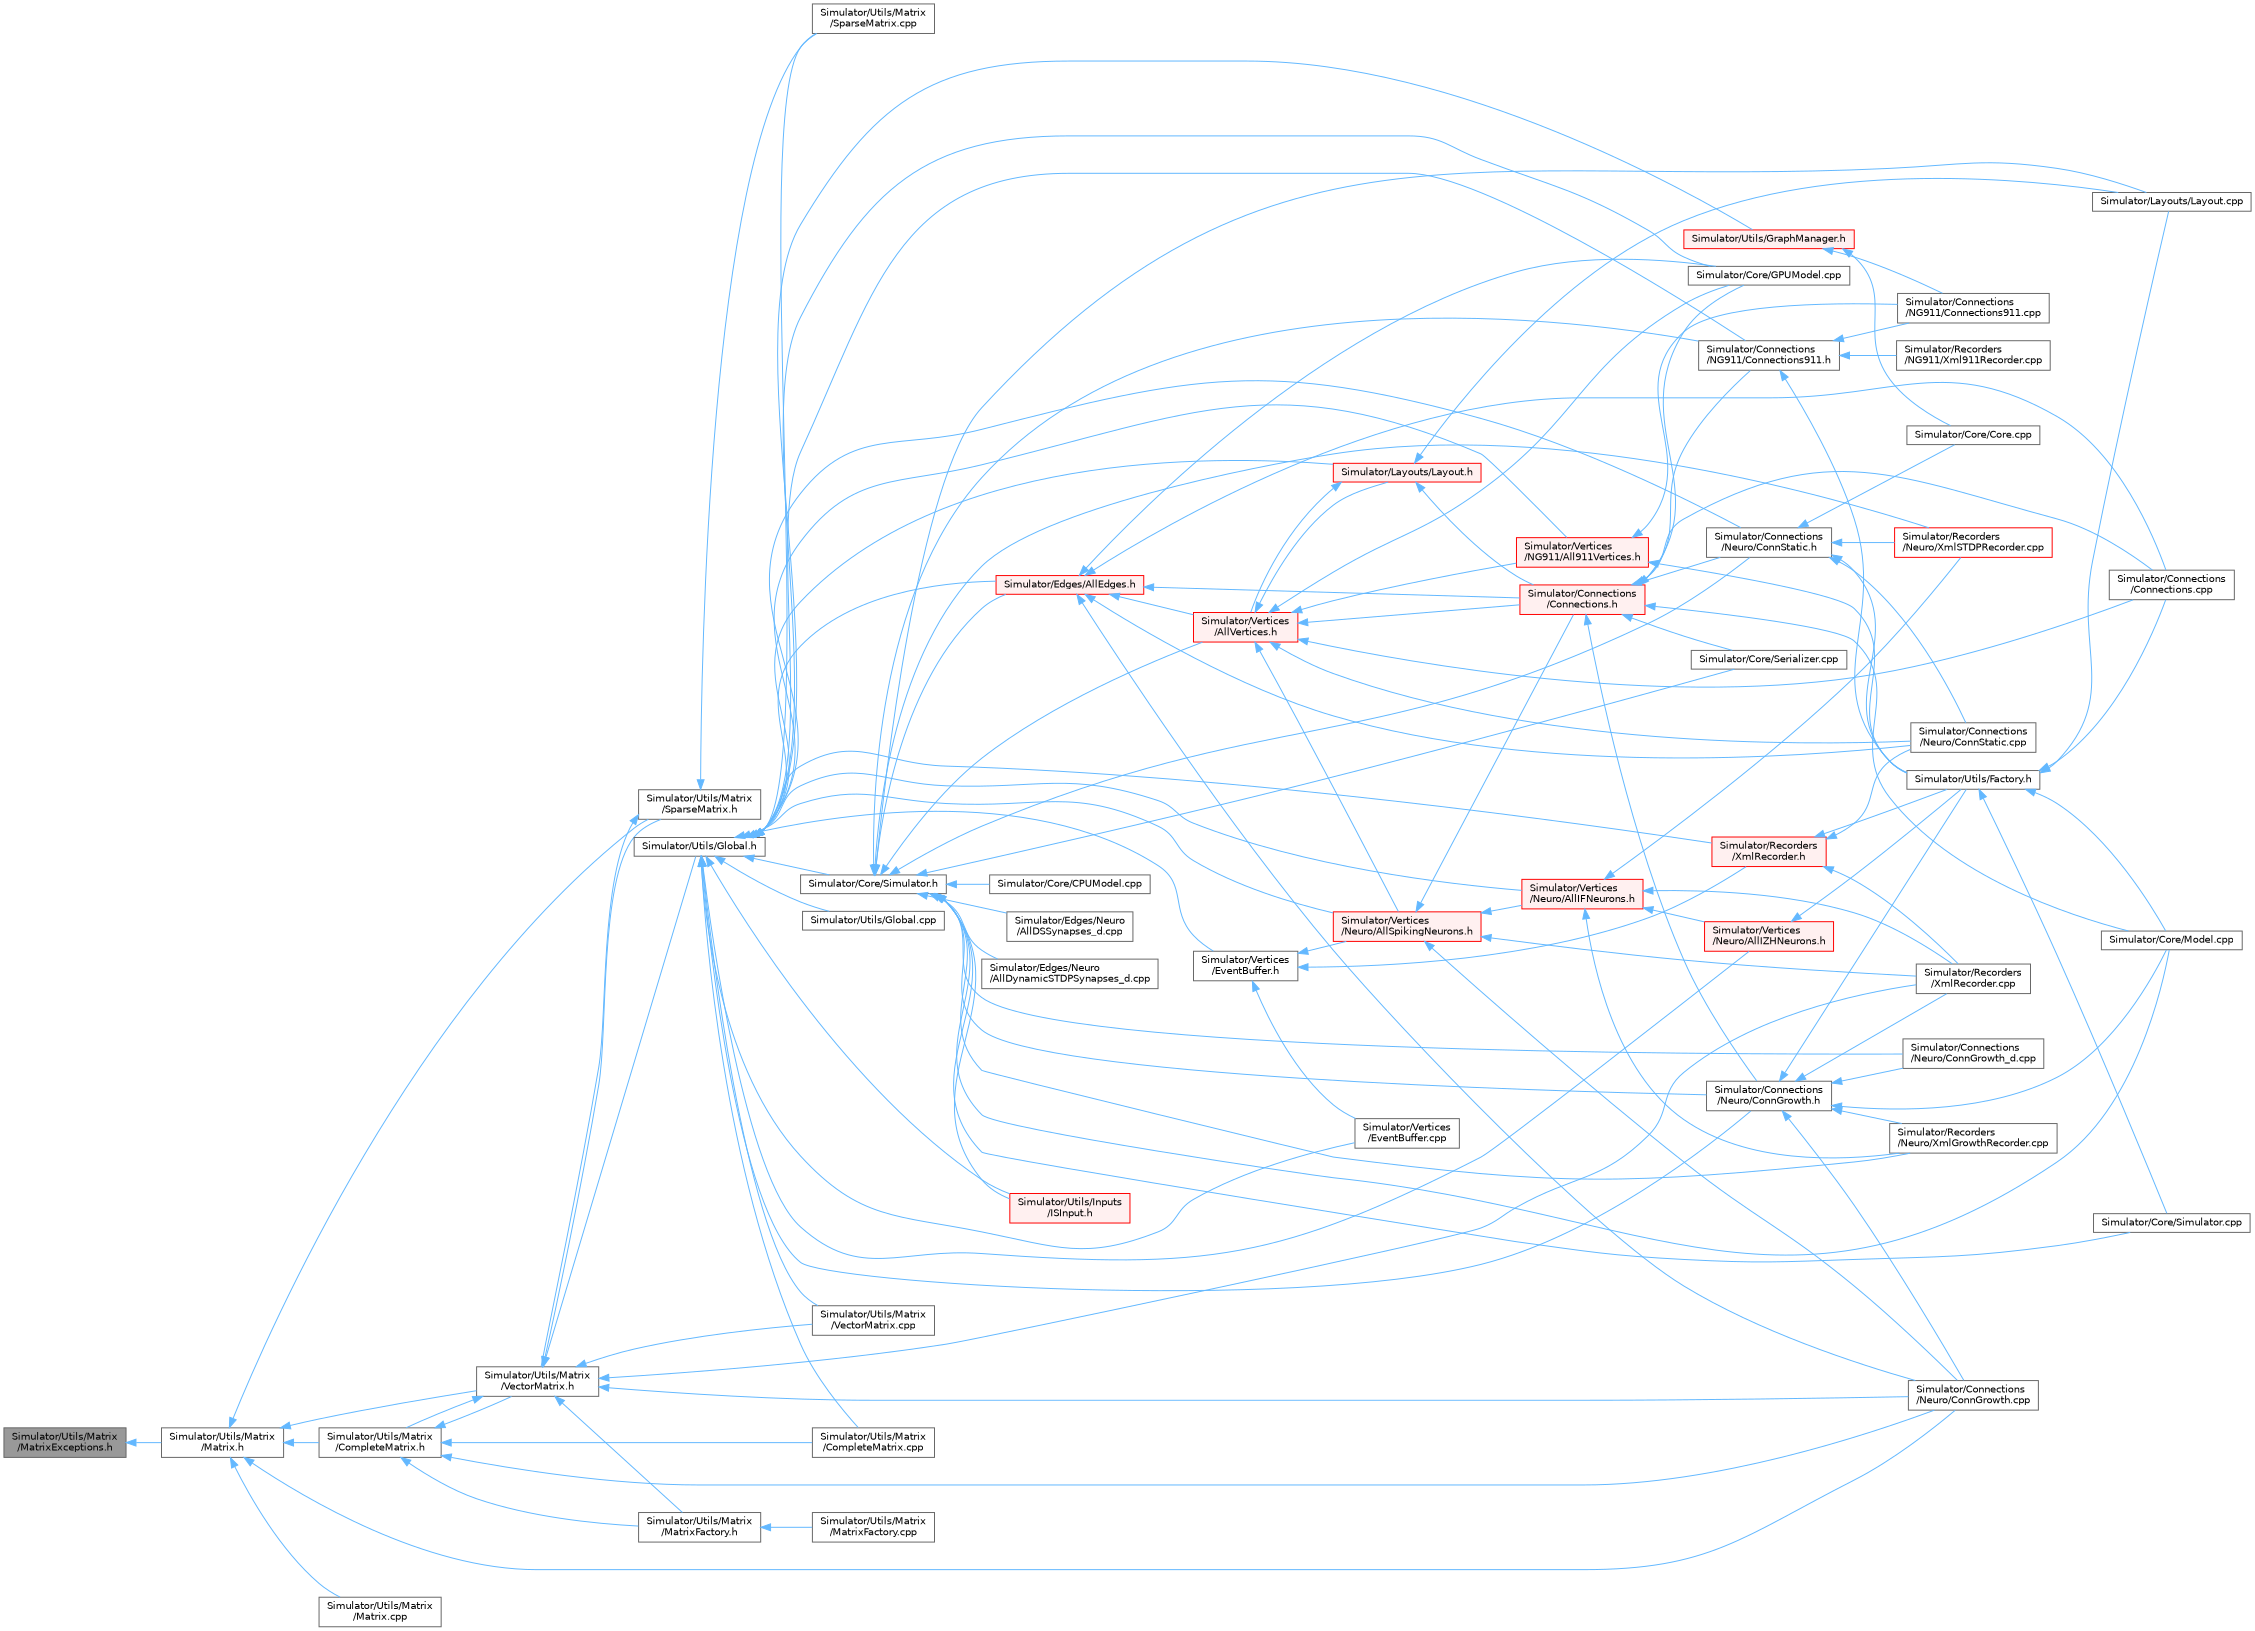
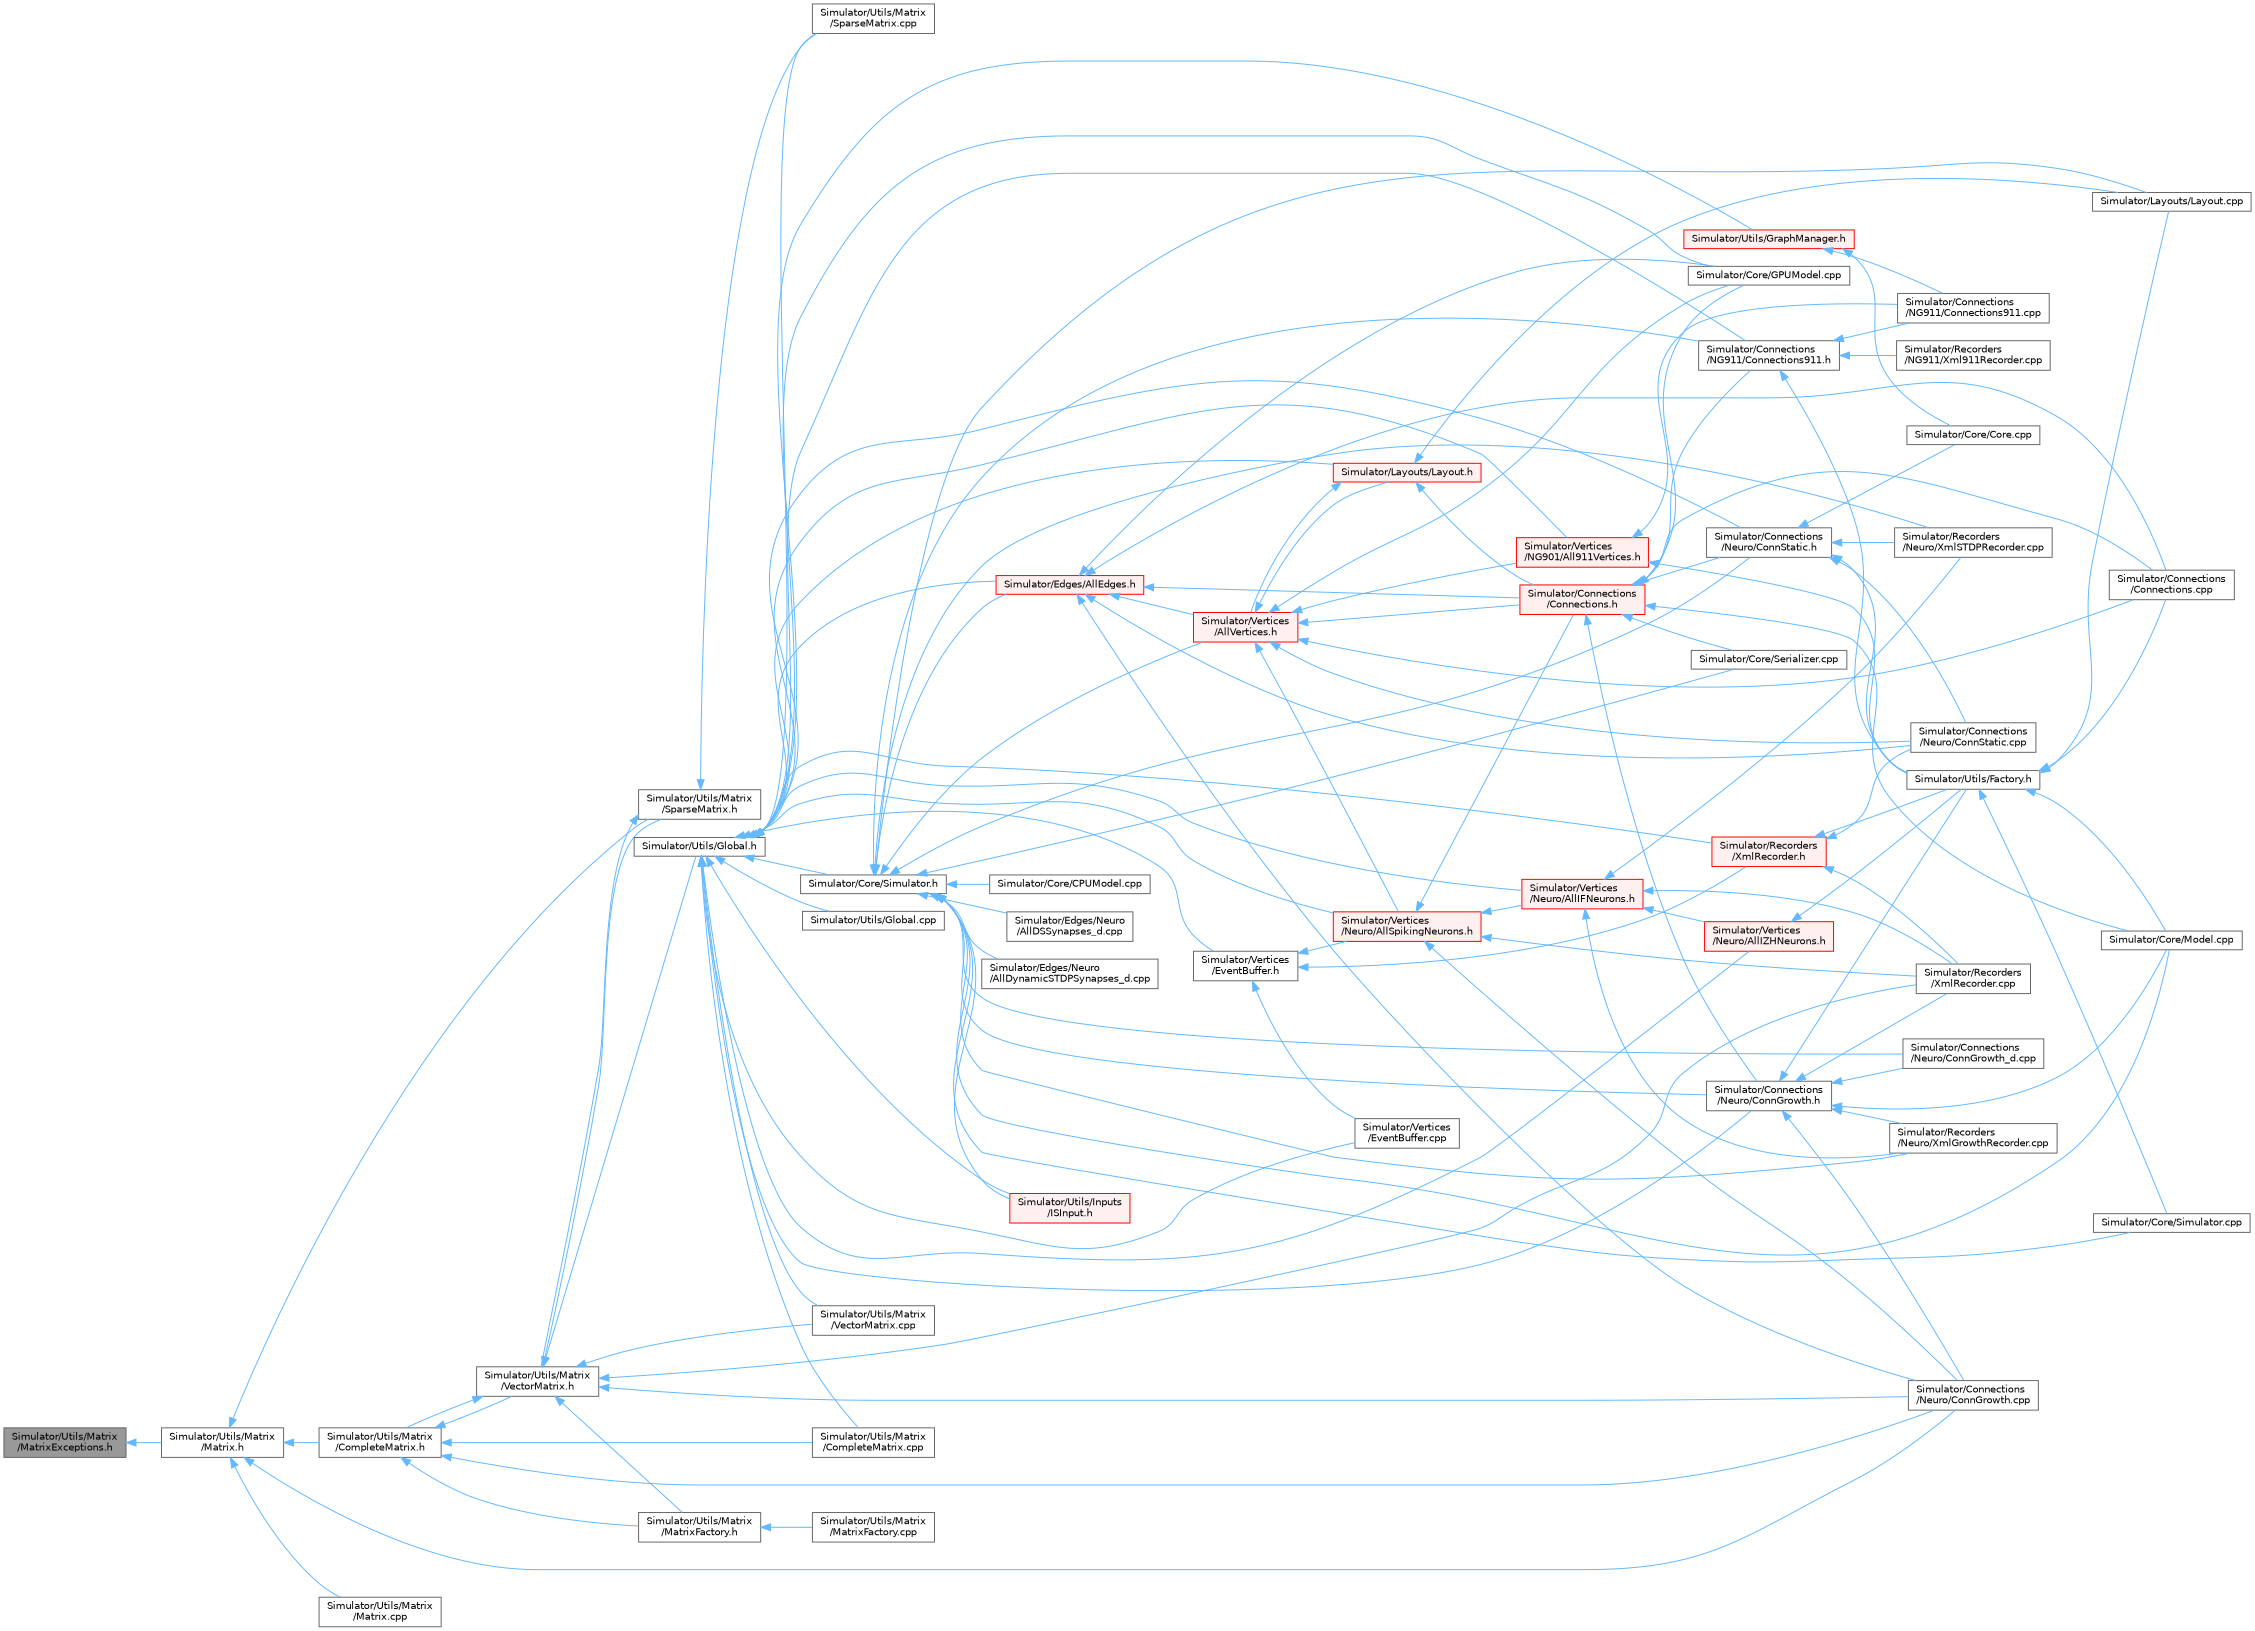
(1973, 543) -> (1973, 543)
(1582, 552) -> (1582, 552)
(383, 1407) -> none
